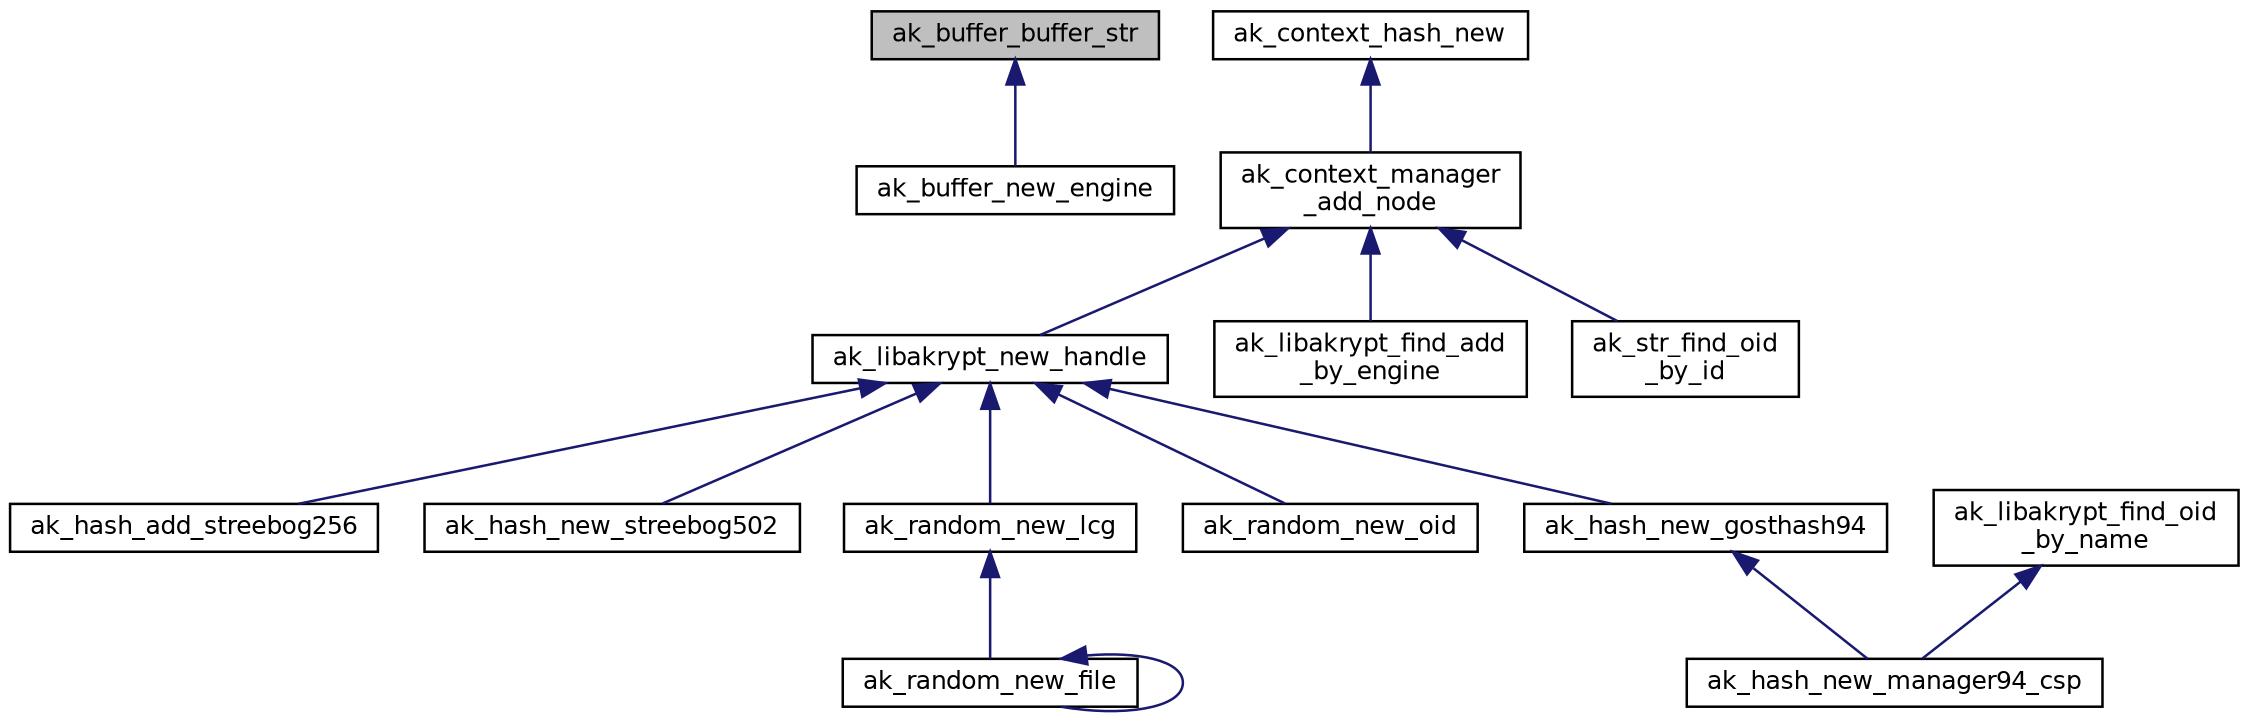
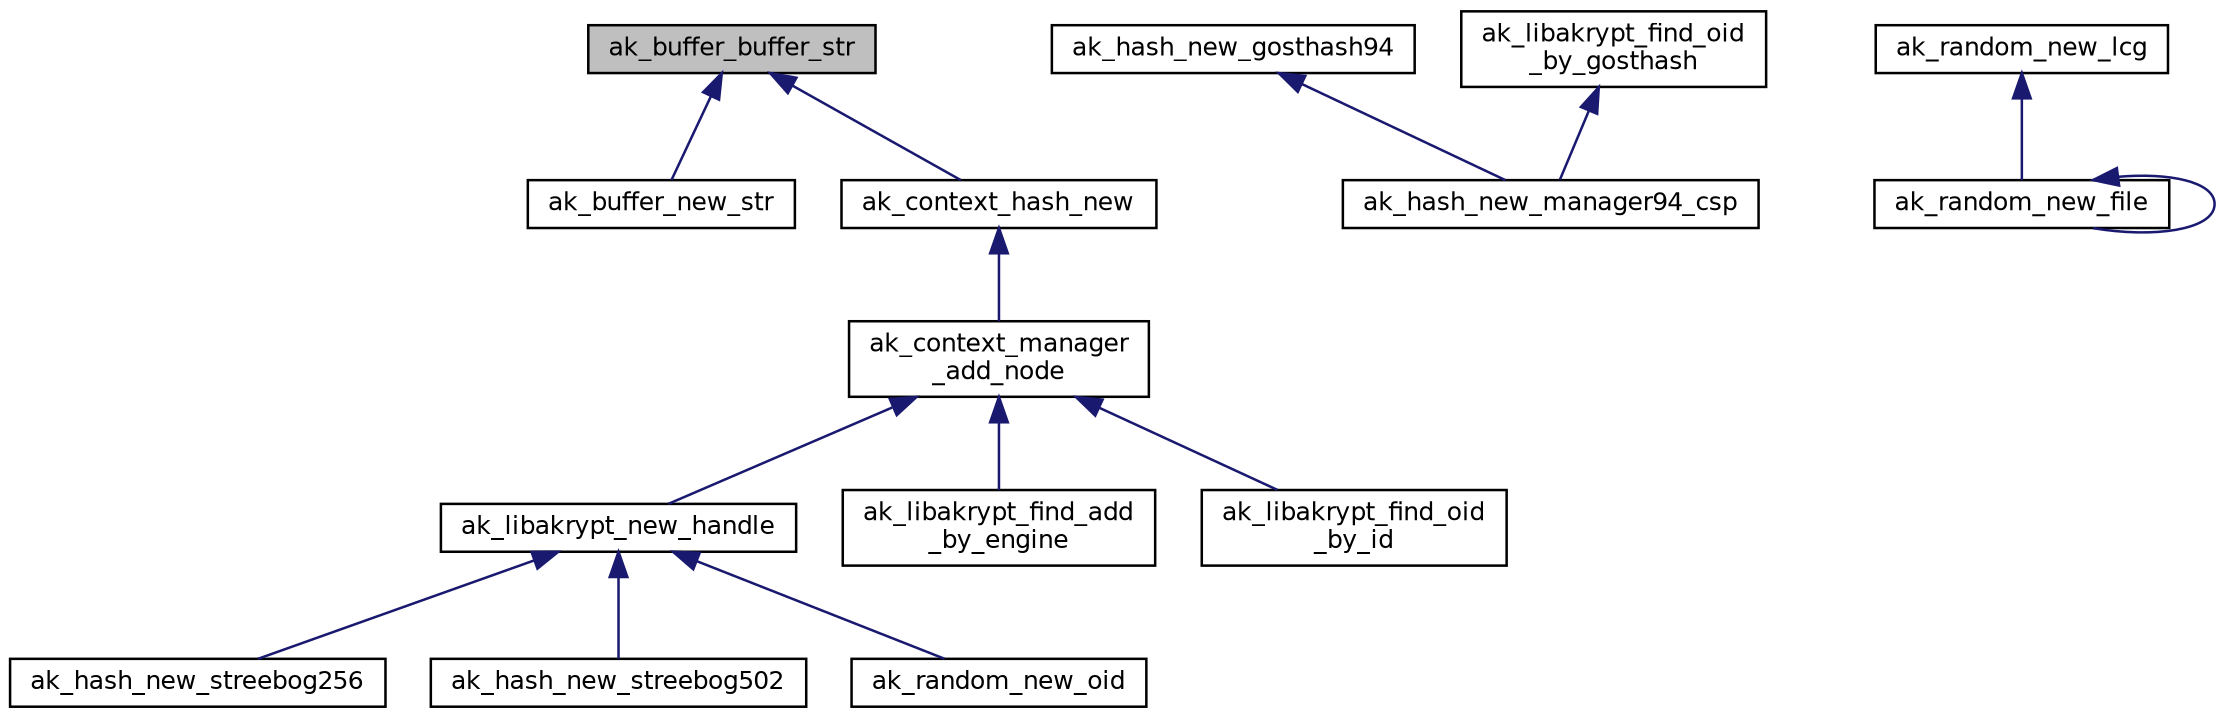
none -> (876, 133)
(1015, 190) -> (661, 204)
(1686, 359) -> (1354, 528)
(1360, 446) -> none
(990, 456) -> none
(194, 528) -> (198, 683)
(2086, 528) -> (1614, 49)
